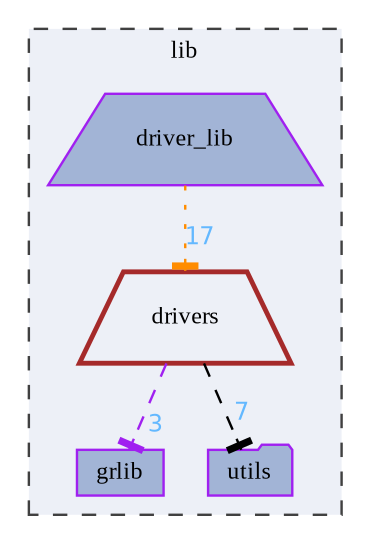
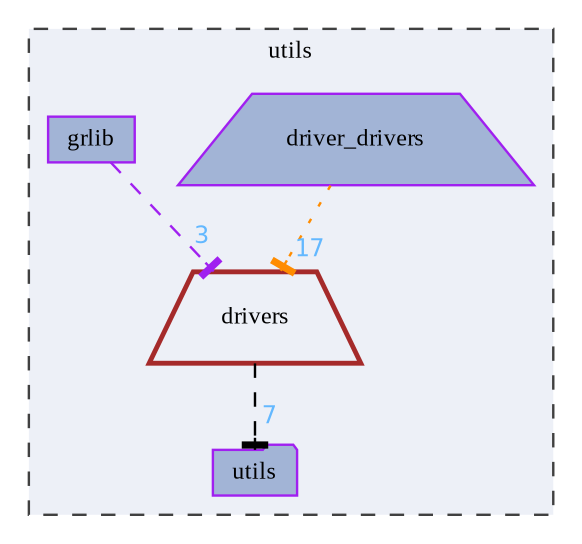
(185, 52) -> (291, 52)
(185, 140) -> (356, 140)
(150, 401) -> (158, 212)
